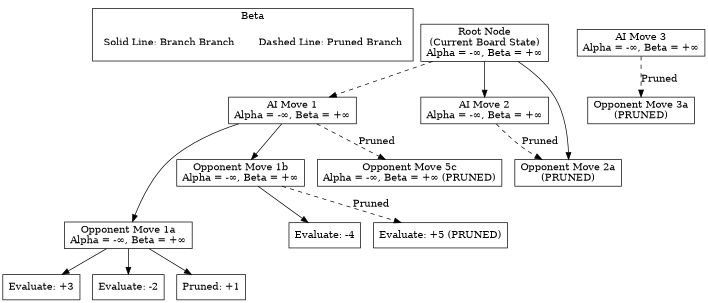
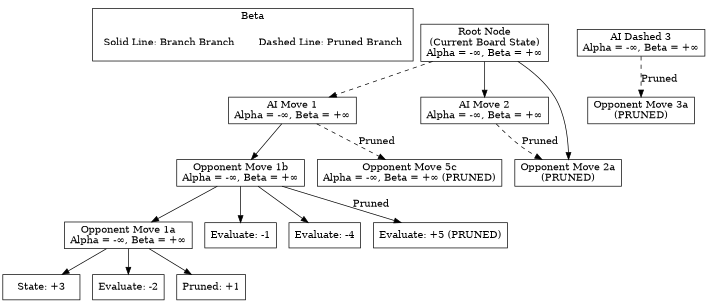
(641, 43) -> (641, 43)
(175, 156) -> (188, 202)
(338, 203) -> (338, 203)
none -> (241, 235)
(41, 287) -> (41, 287)
